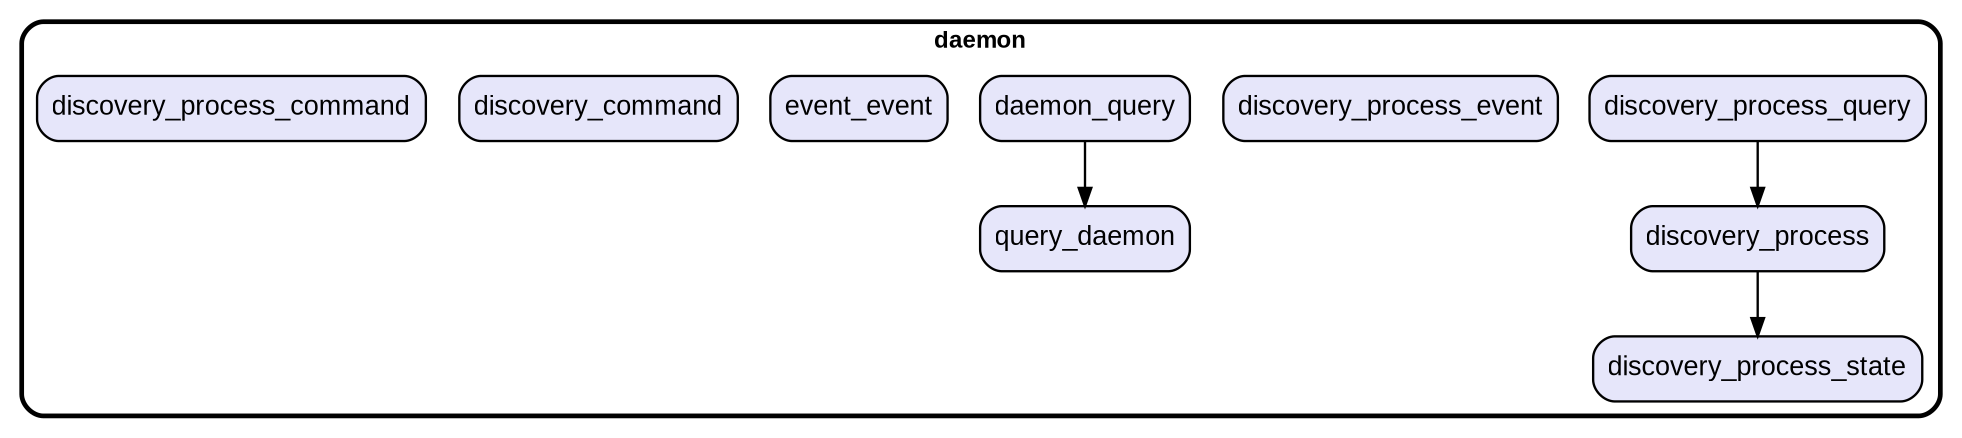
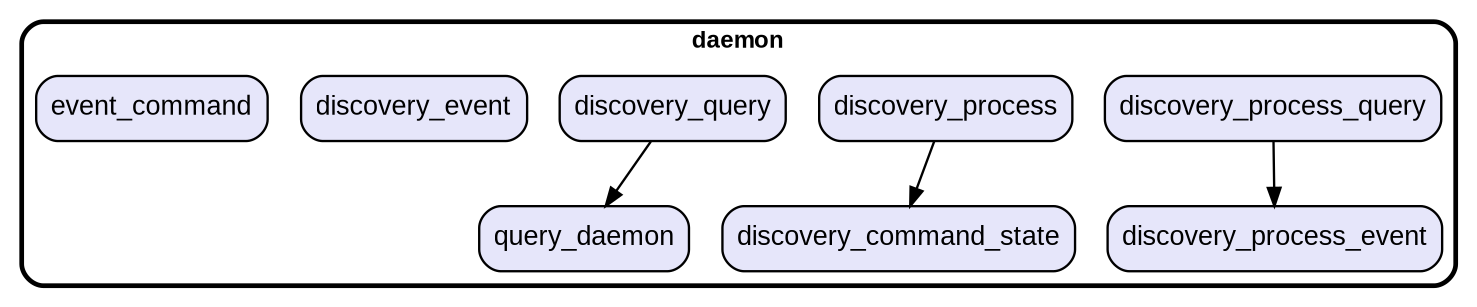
(231, 108) -> none
(599, 108) -> (152, 108)
(859, 108) -> (414, 108)
(1085, 108) -> (673, 108)
(1758, 165) -> (1274, 165)
(1758, 369) -> (899, 239)
